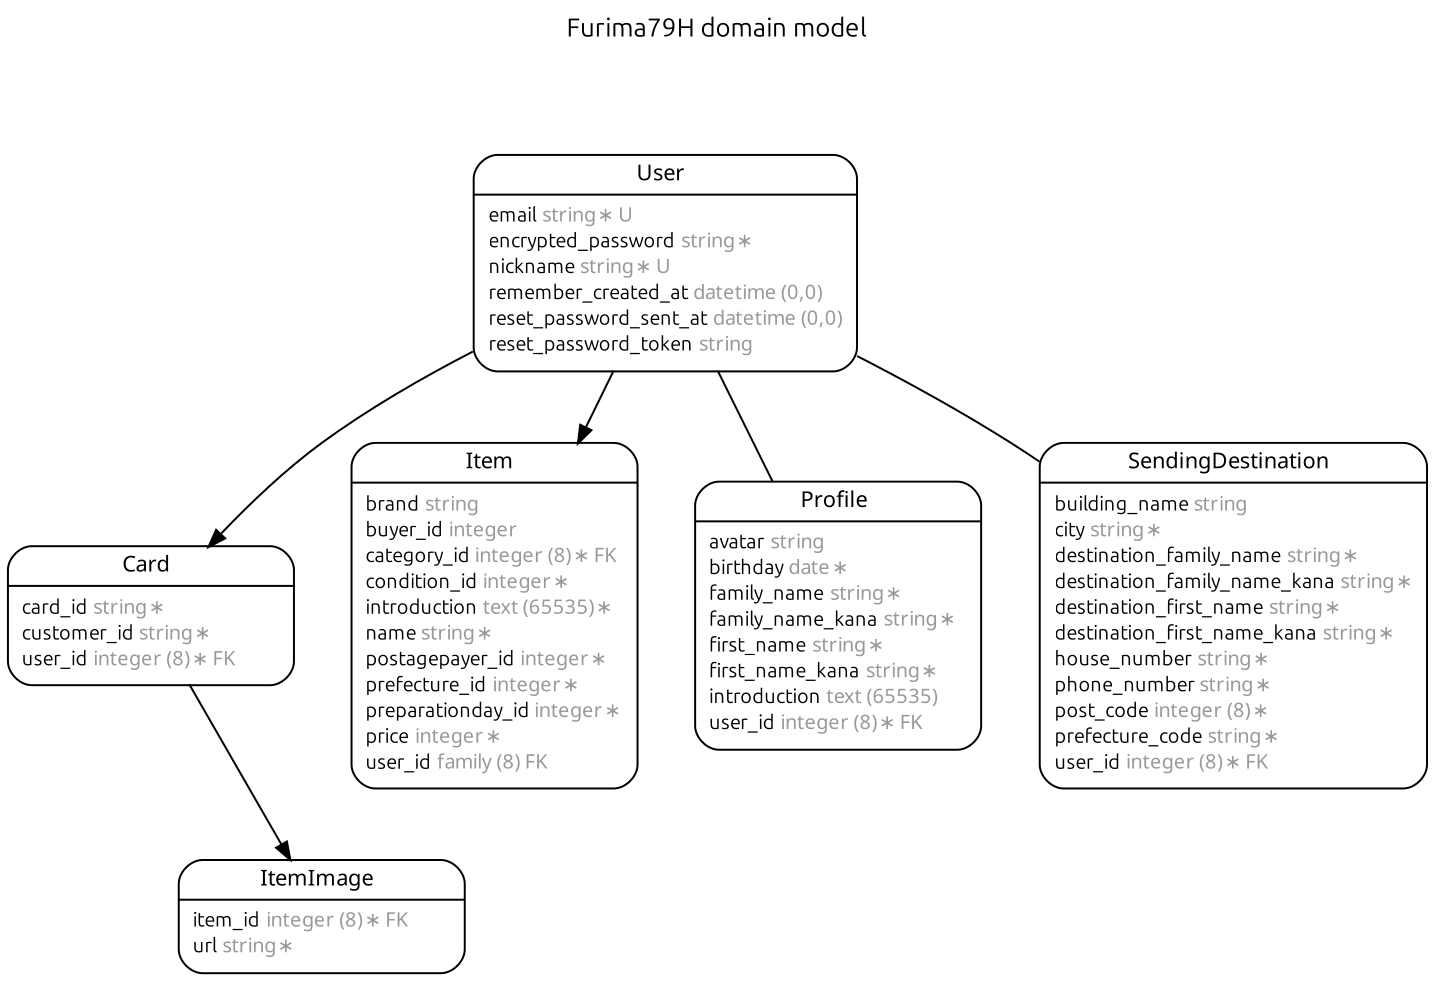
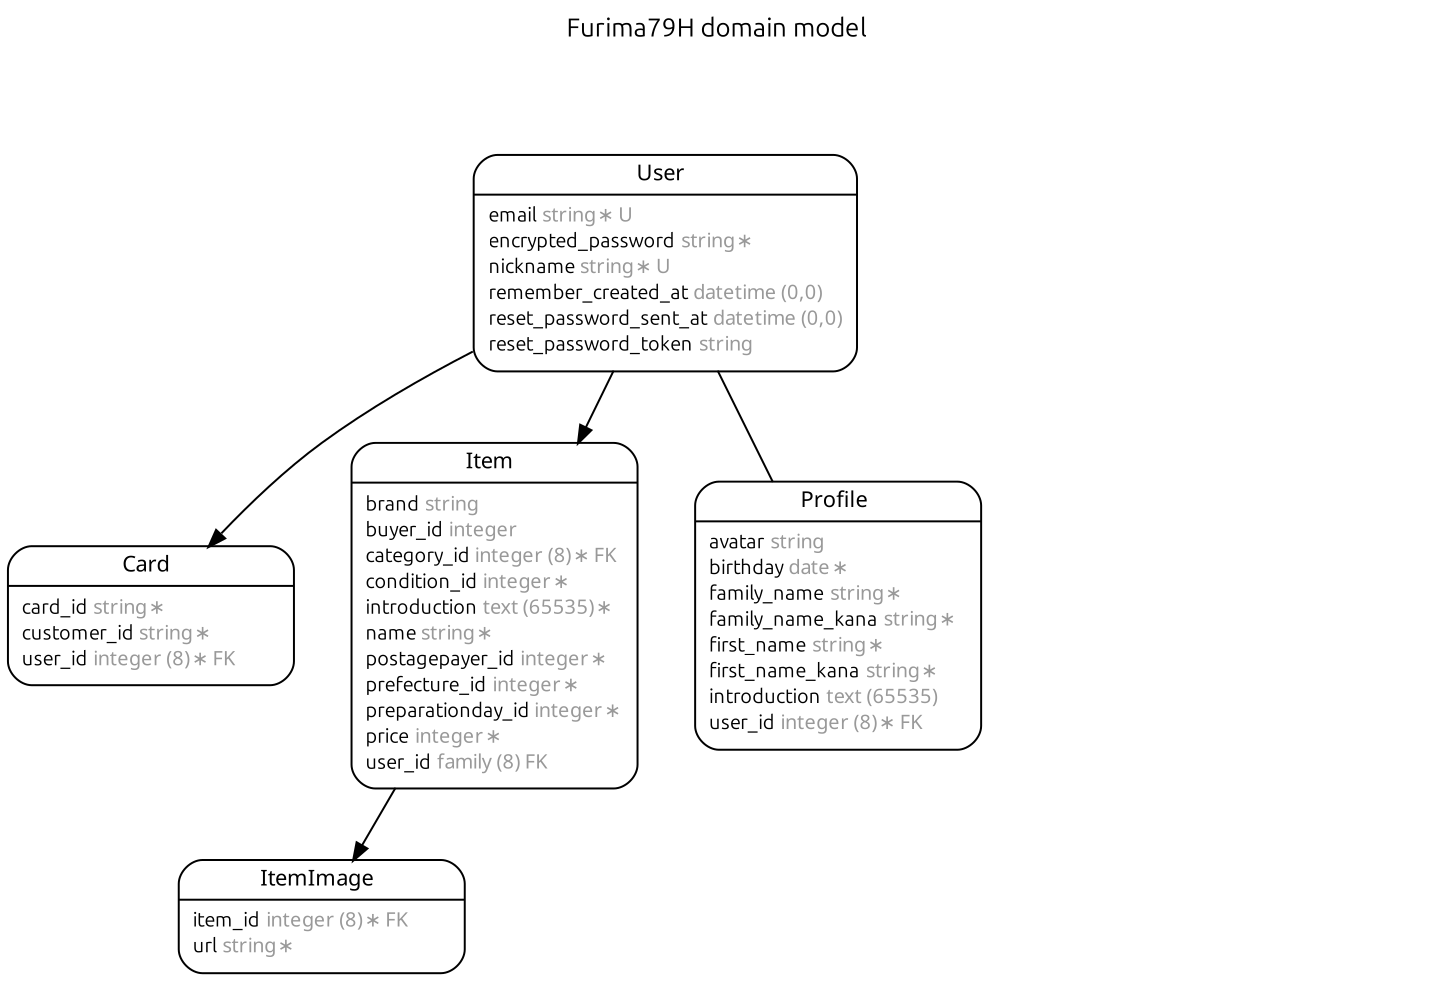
(1233, 616) -> none
(235, 764) -> (379, 817)
